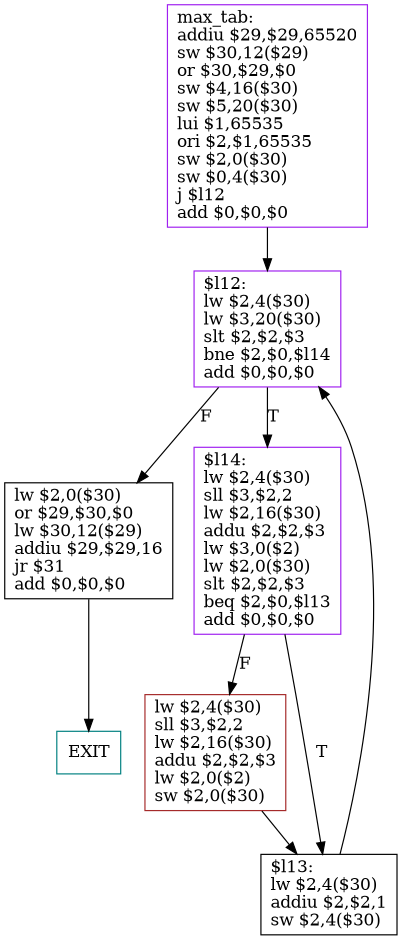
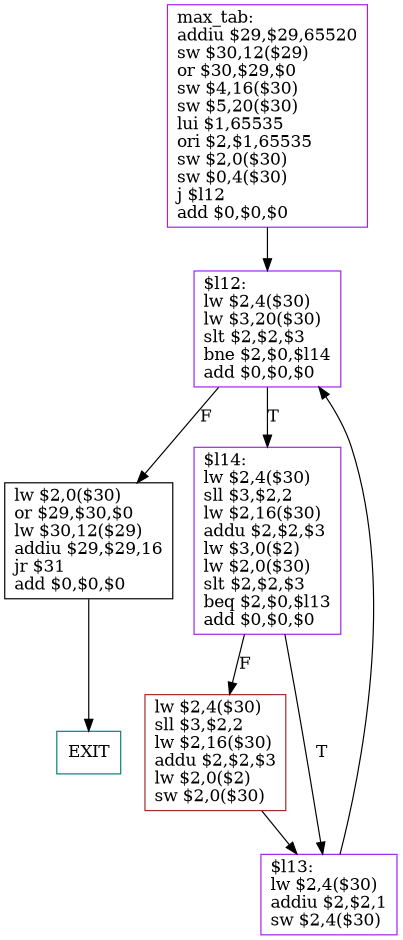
(329, 895) -> (329, 895)
